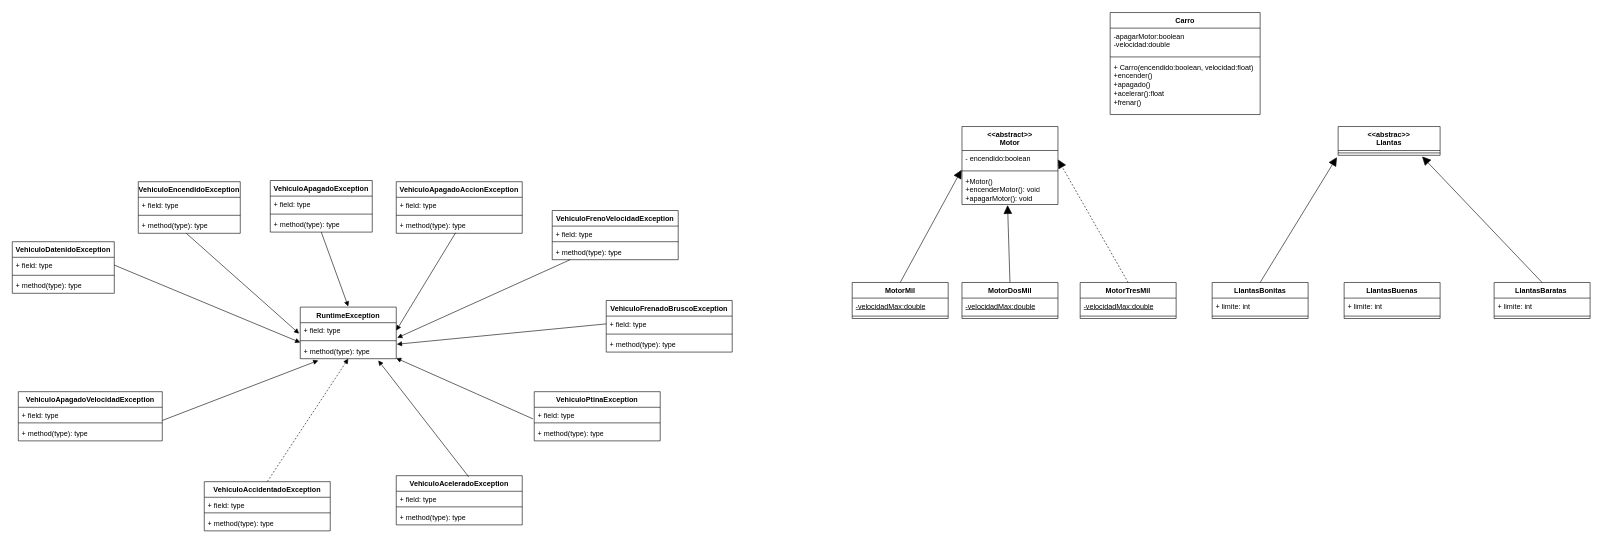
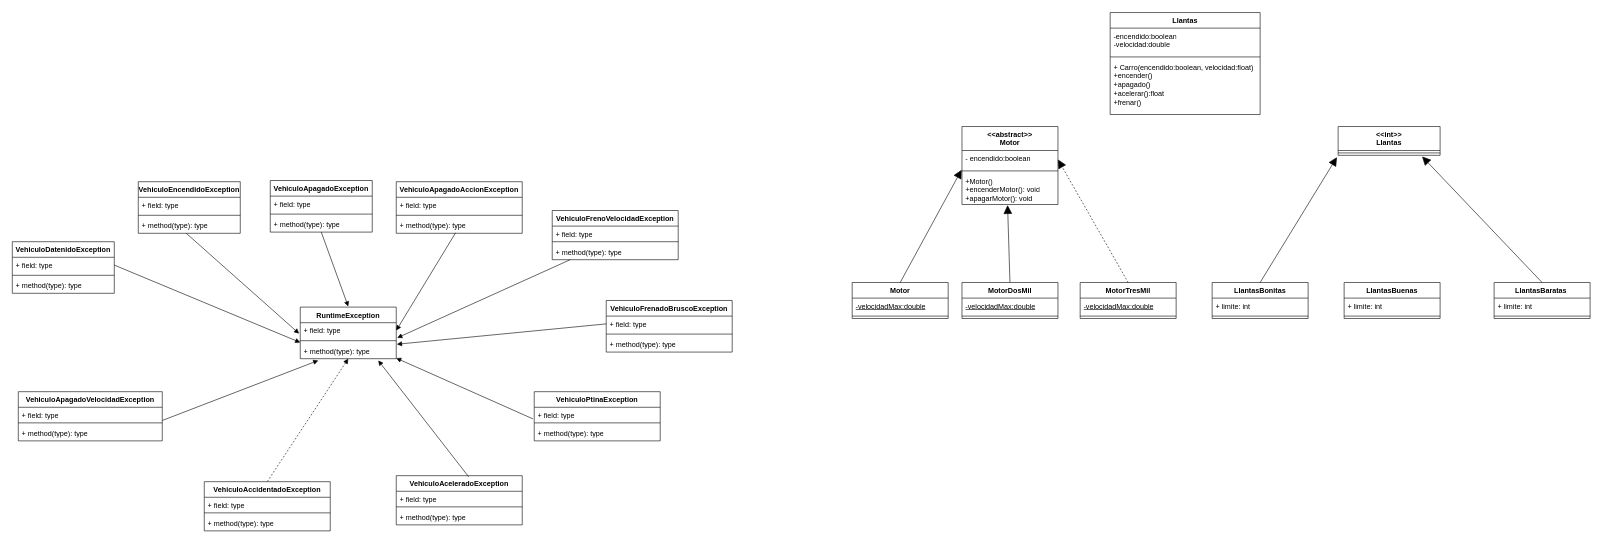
(1185, 21) -> (1185, 21)
(1152, 41) -> (1147, 41)
(1389, 139) -> (1389, 139)
(900, 291) -> (900, 291)
